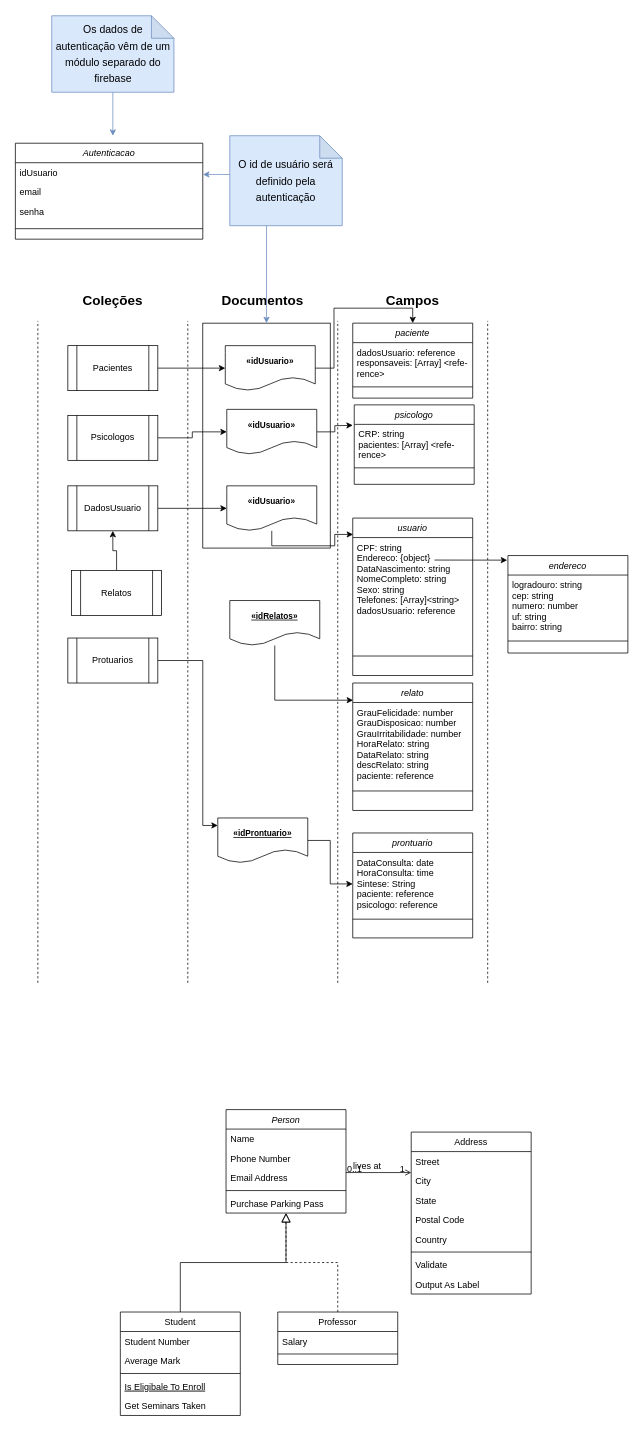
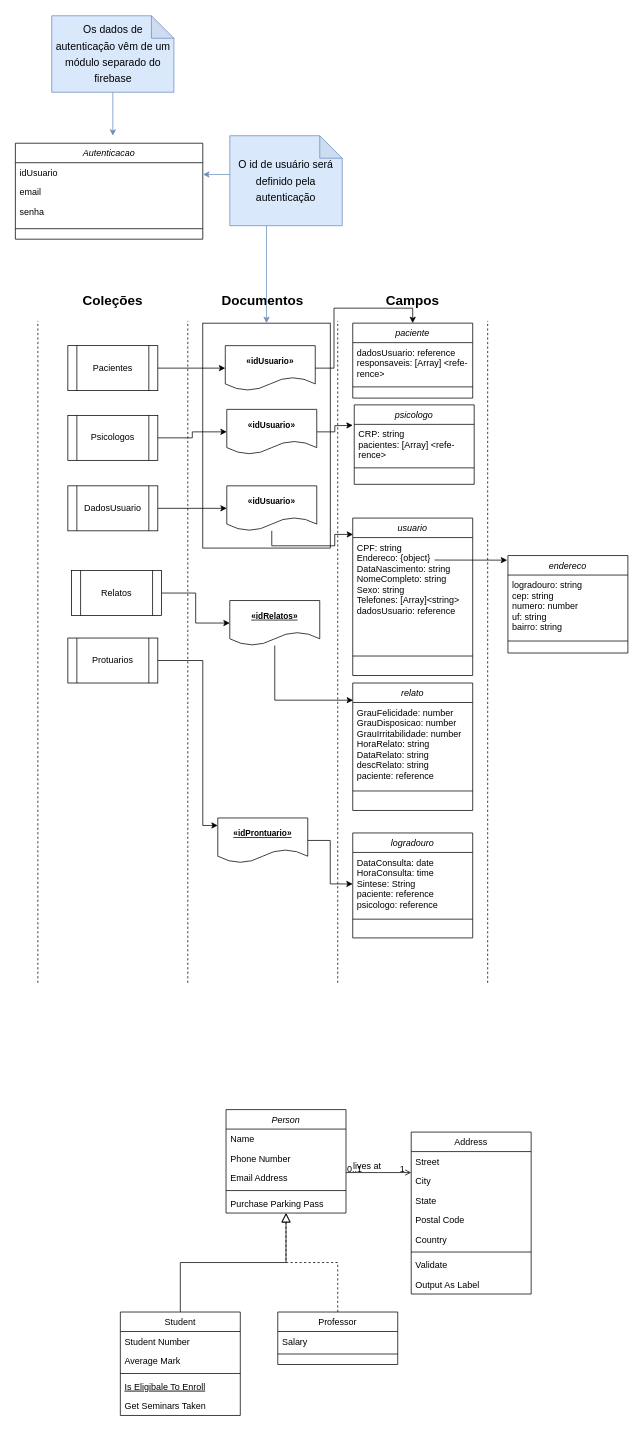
(117, 558) -> (196, 607)
(413, 843) -> (413, 843)
